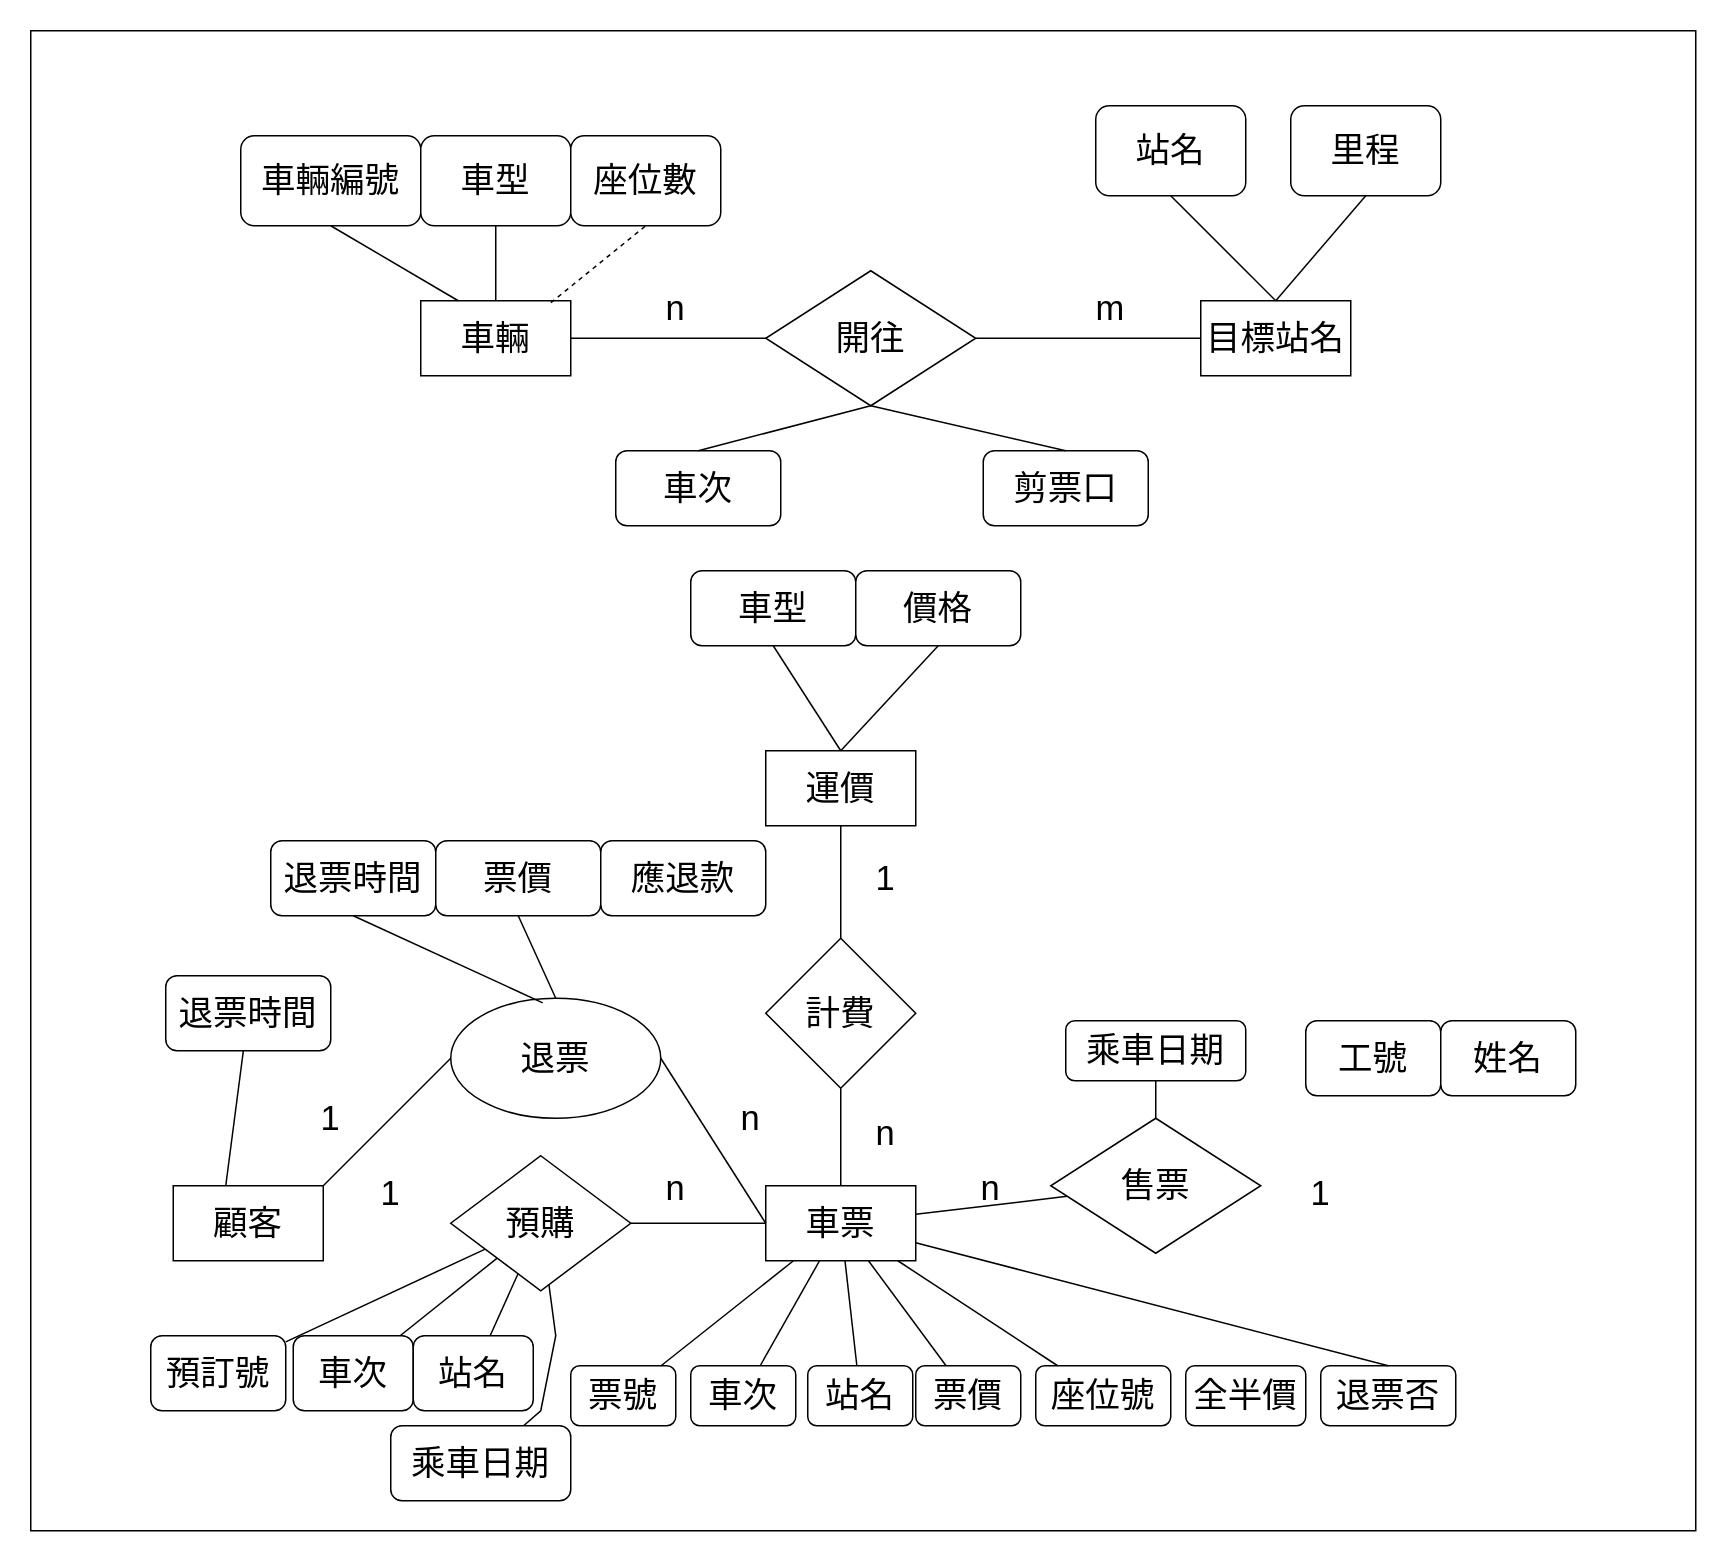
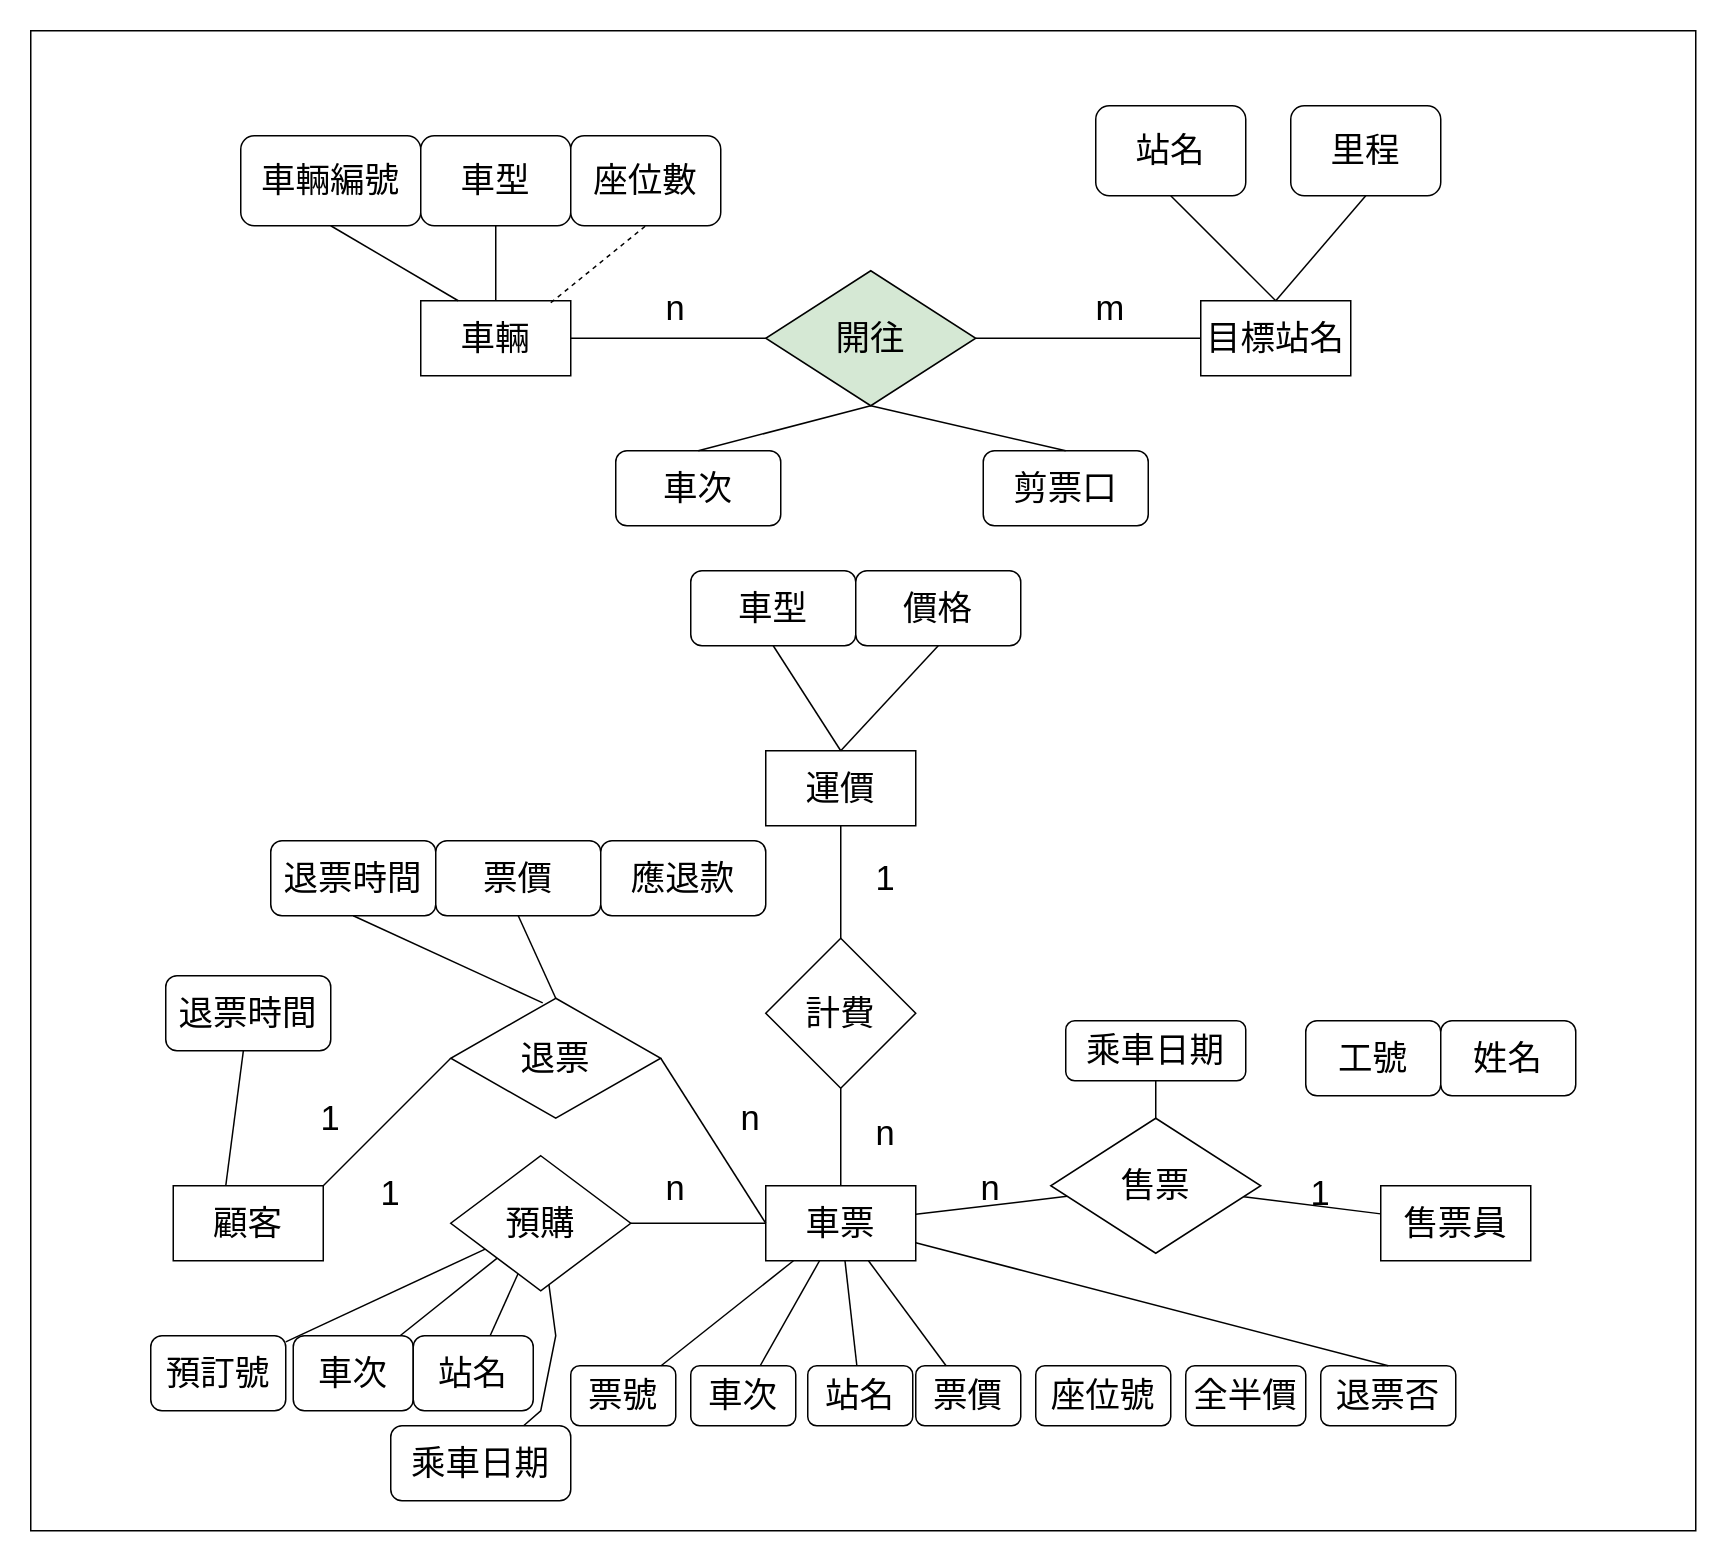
(871, 338) -> (871, 338)
(556, 1058) -> (556, 1058)
none -> (1312, 1205)
none -> (1456, 1223)
(977, 1313) -> none
